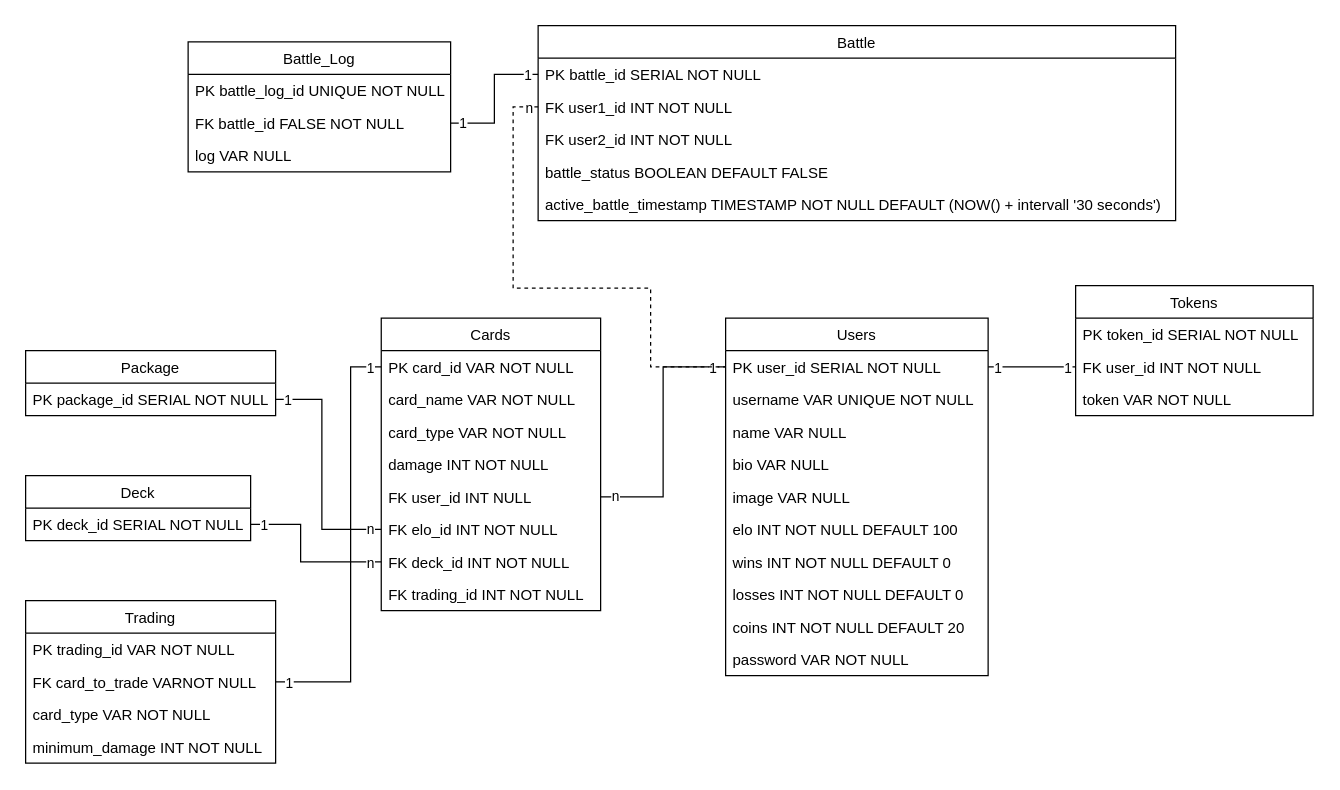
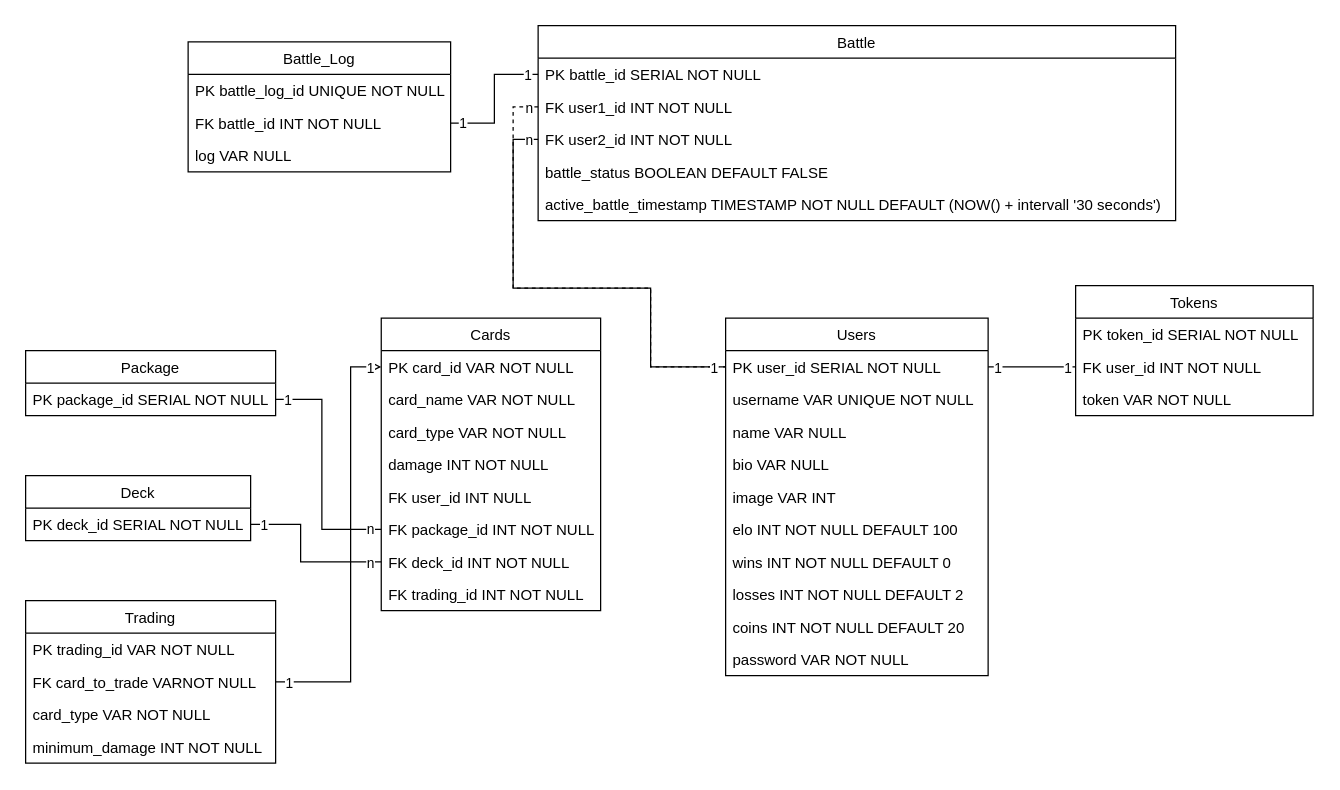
(297, 124) -> (288, 124)
none -> (527, 139)
(376, 367) -> (373, 367)
(663, 464) -> none
(785, 498) -> (781, 498)
(469, 530) -> (488, 530)
(843, 595) -> (843, 595)
